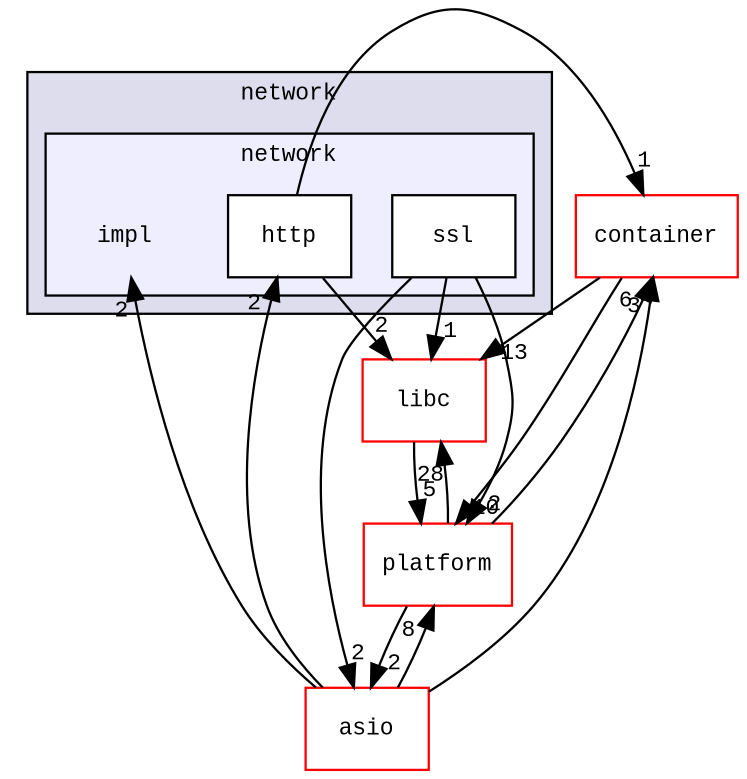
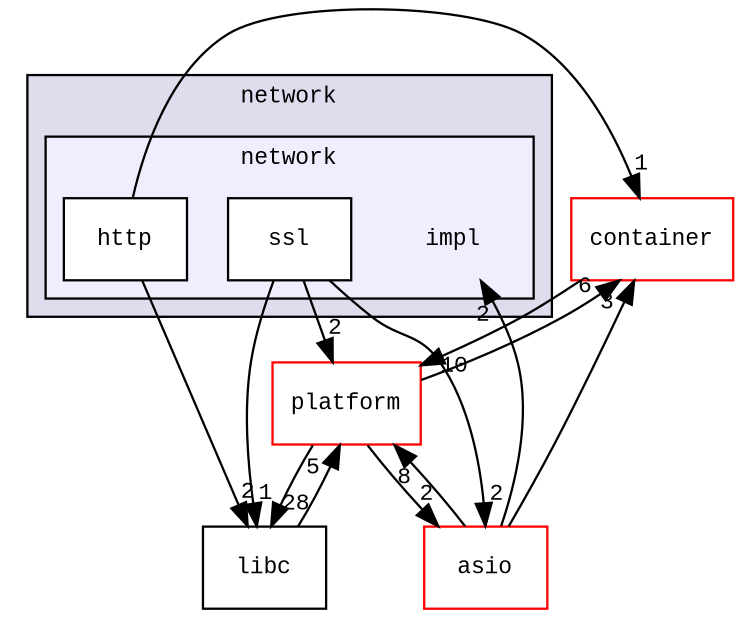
(568, 300) -> none
(424, 400) -> (265, 568)
(248, 503) -> none
